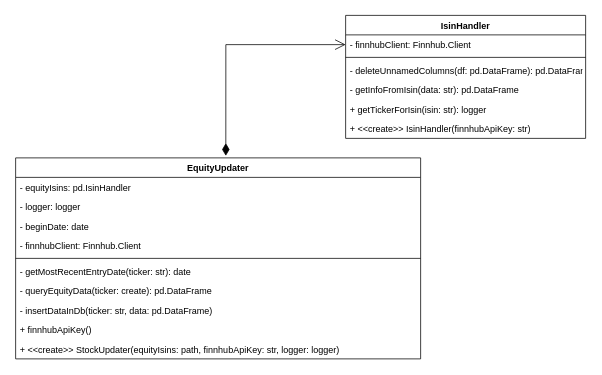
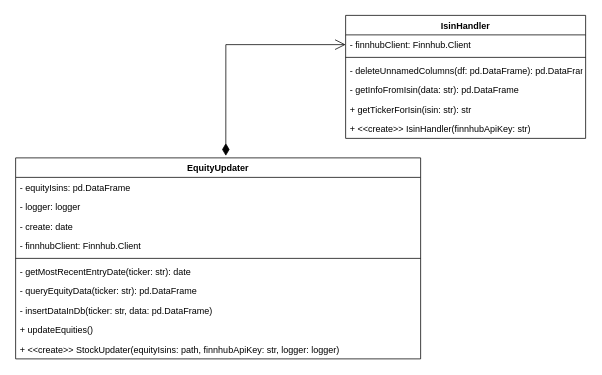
(431, 110) -> (425, 110)
(83, 188) -> (81, 188)
(58, 227) -> (51, 227)
(129, 291) -> (121, 291)
(59, 330) -> (61, 330)
